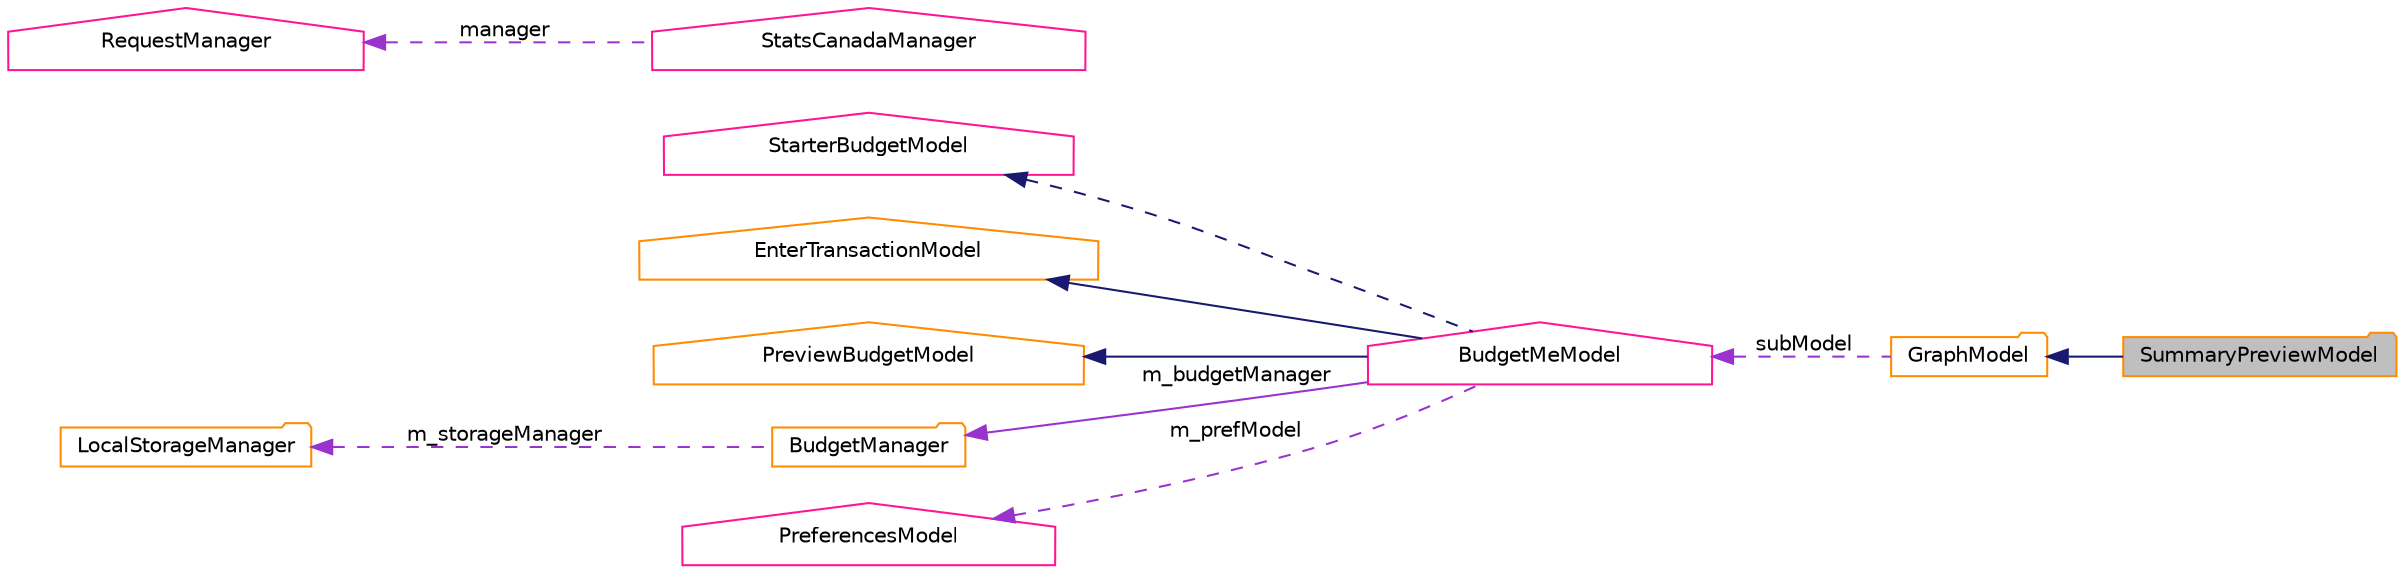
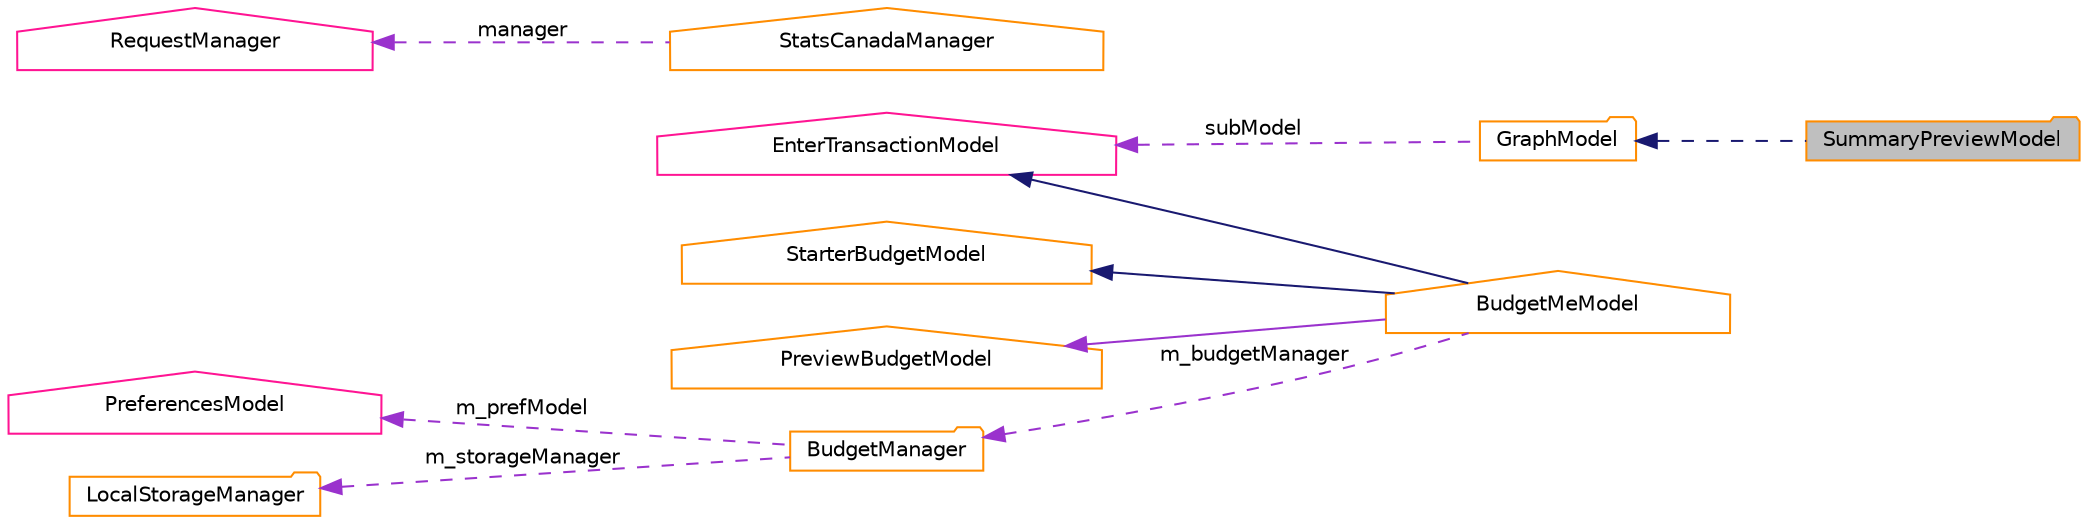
(869, 42) -> (887, 42)
(869, 147) -> (887, 256)
(1252, 249) -> (1254, 283)
(869, 252) -> (887, 147)
(1236, 357) -> (1236, 332)
(1540, 357) -> (1558, 305)
(1812, 357) -> (1308, 143)
(2096, 357) -> (1732, 141)
(1177, 408) -> (1238, 392)
(1251, 465) -> (597, 432)
